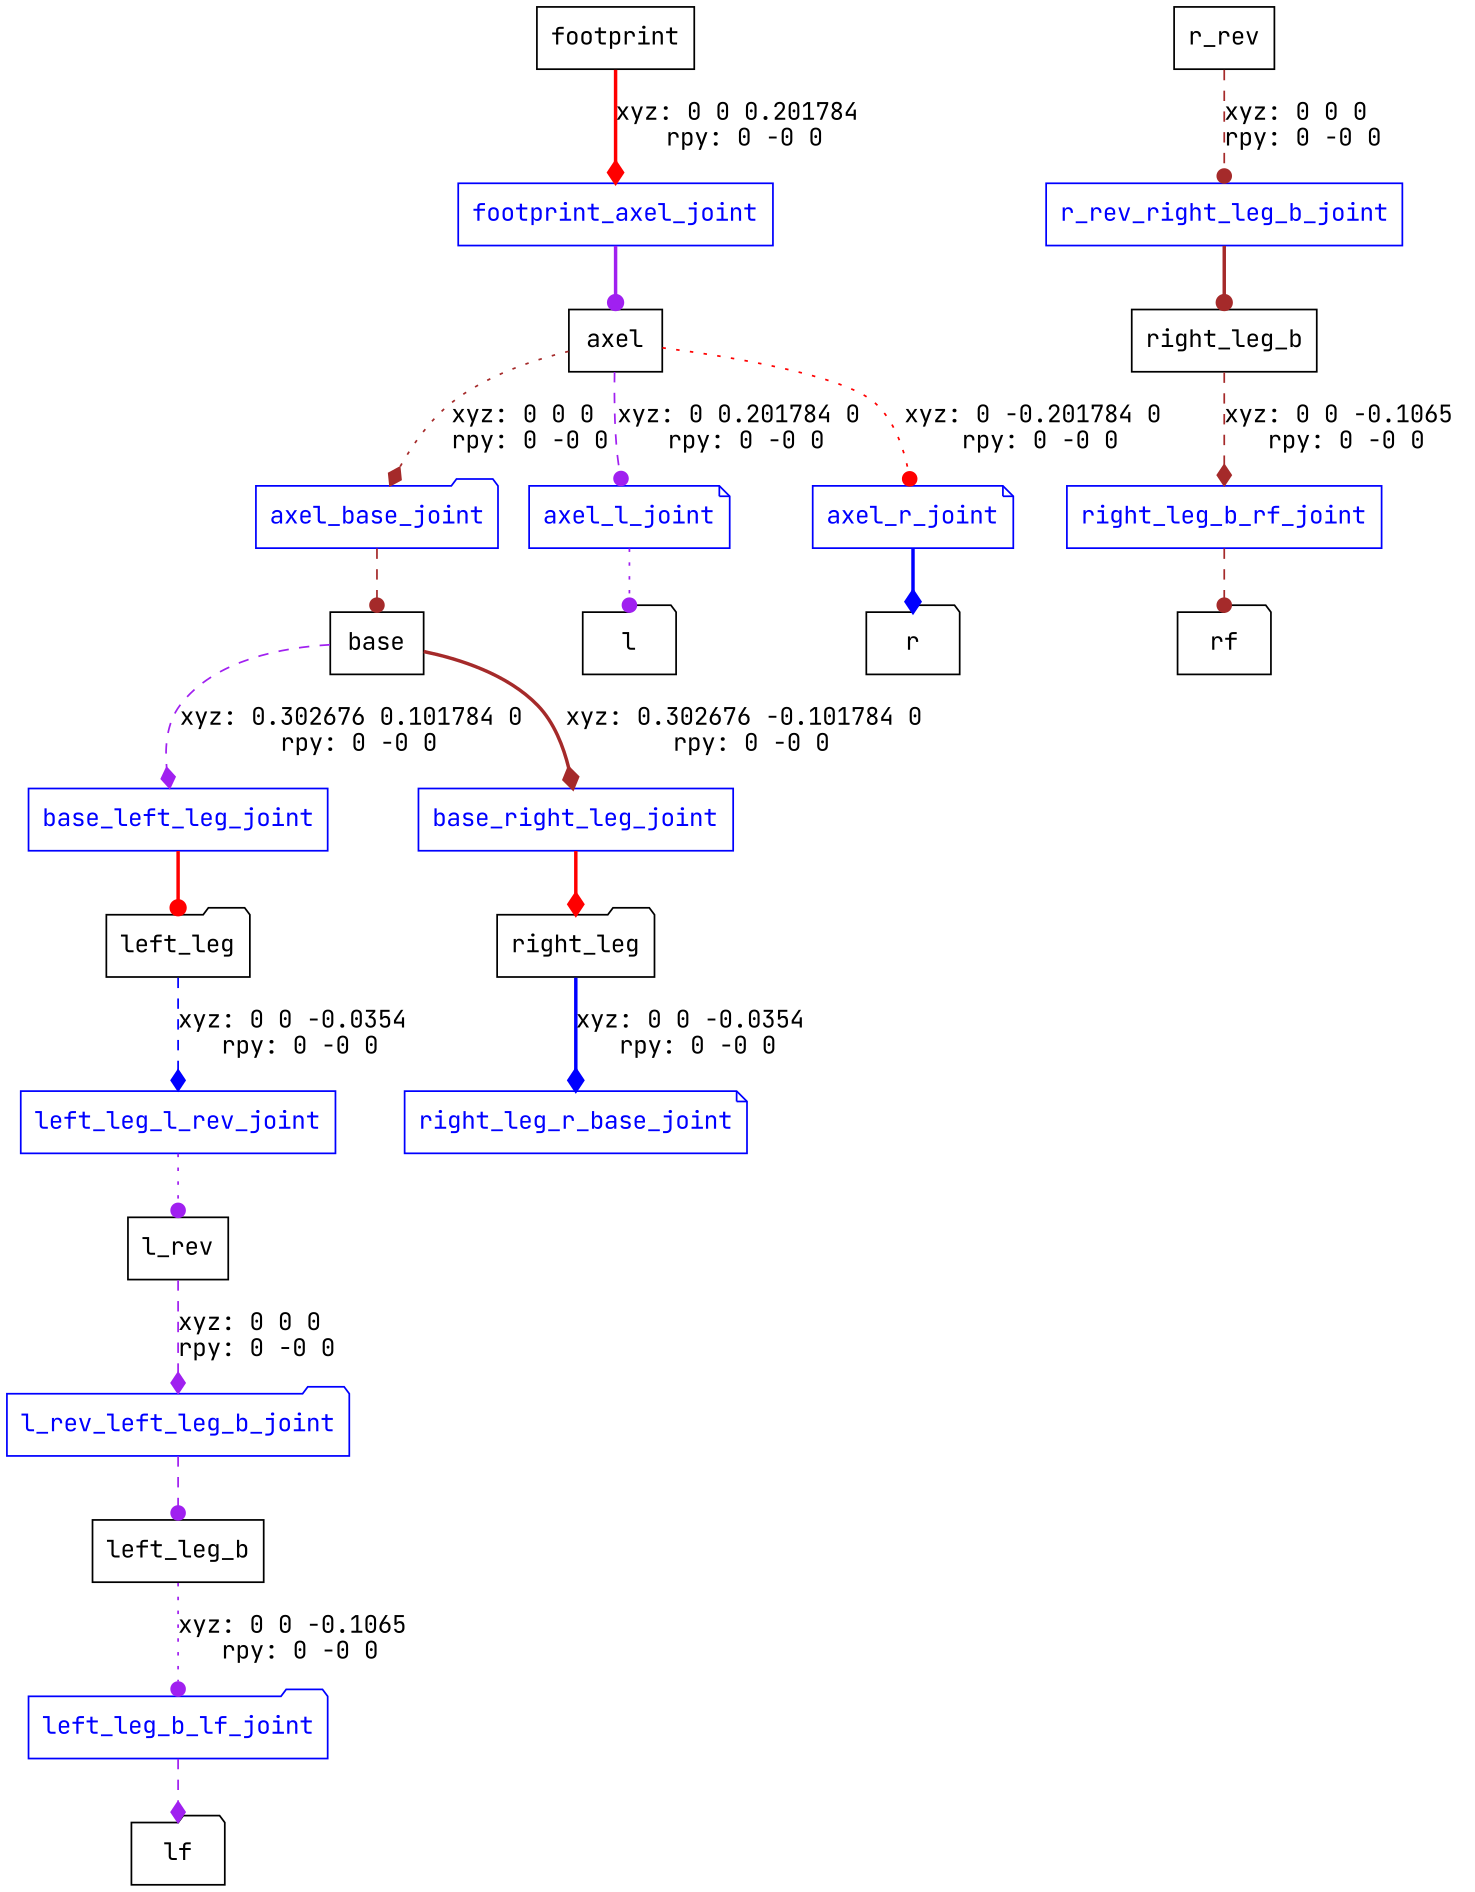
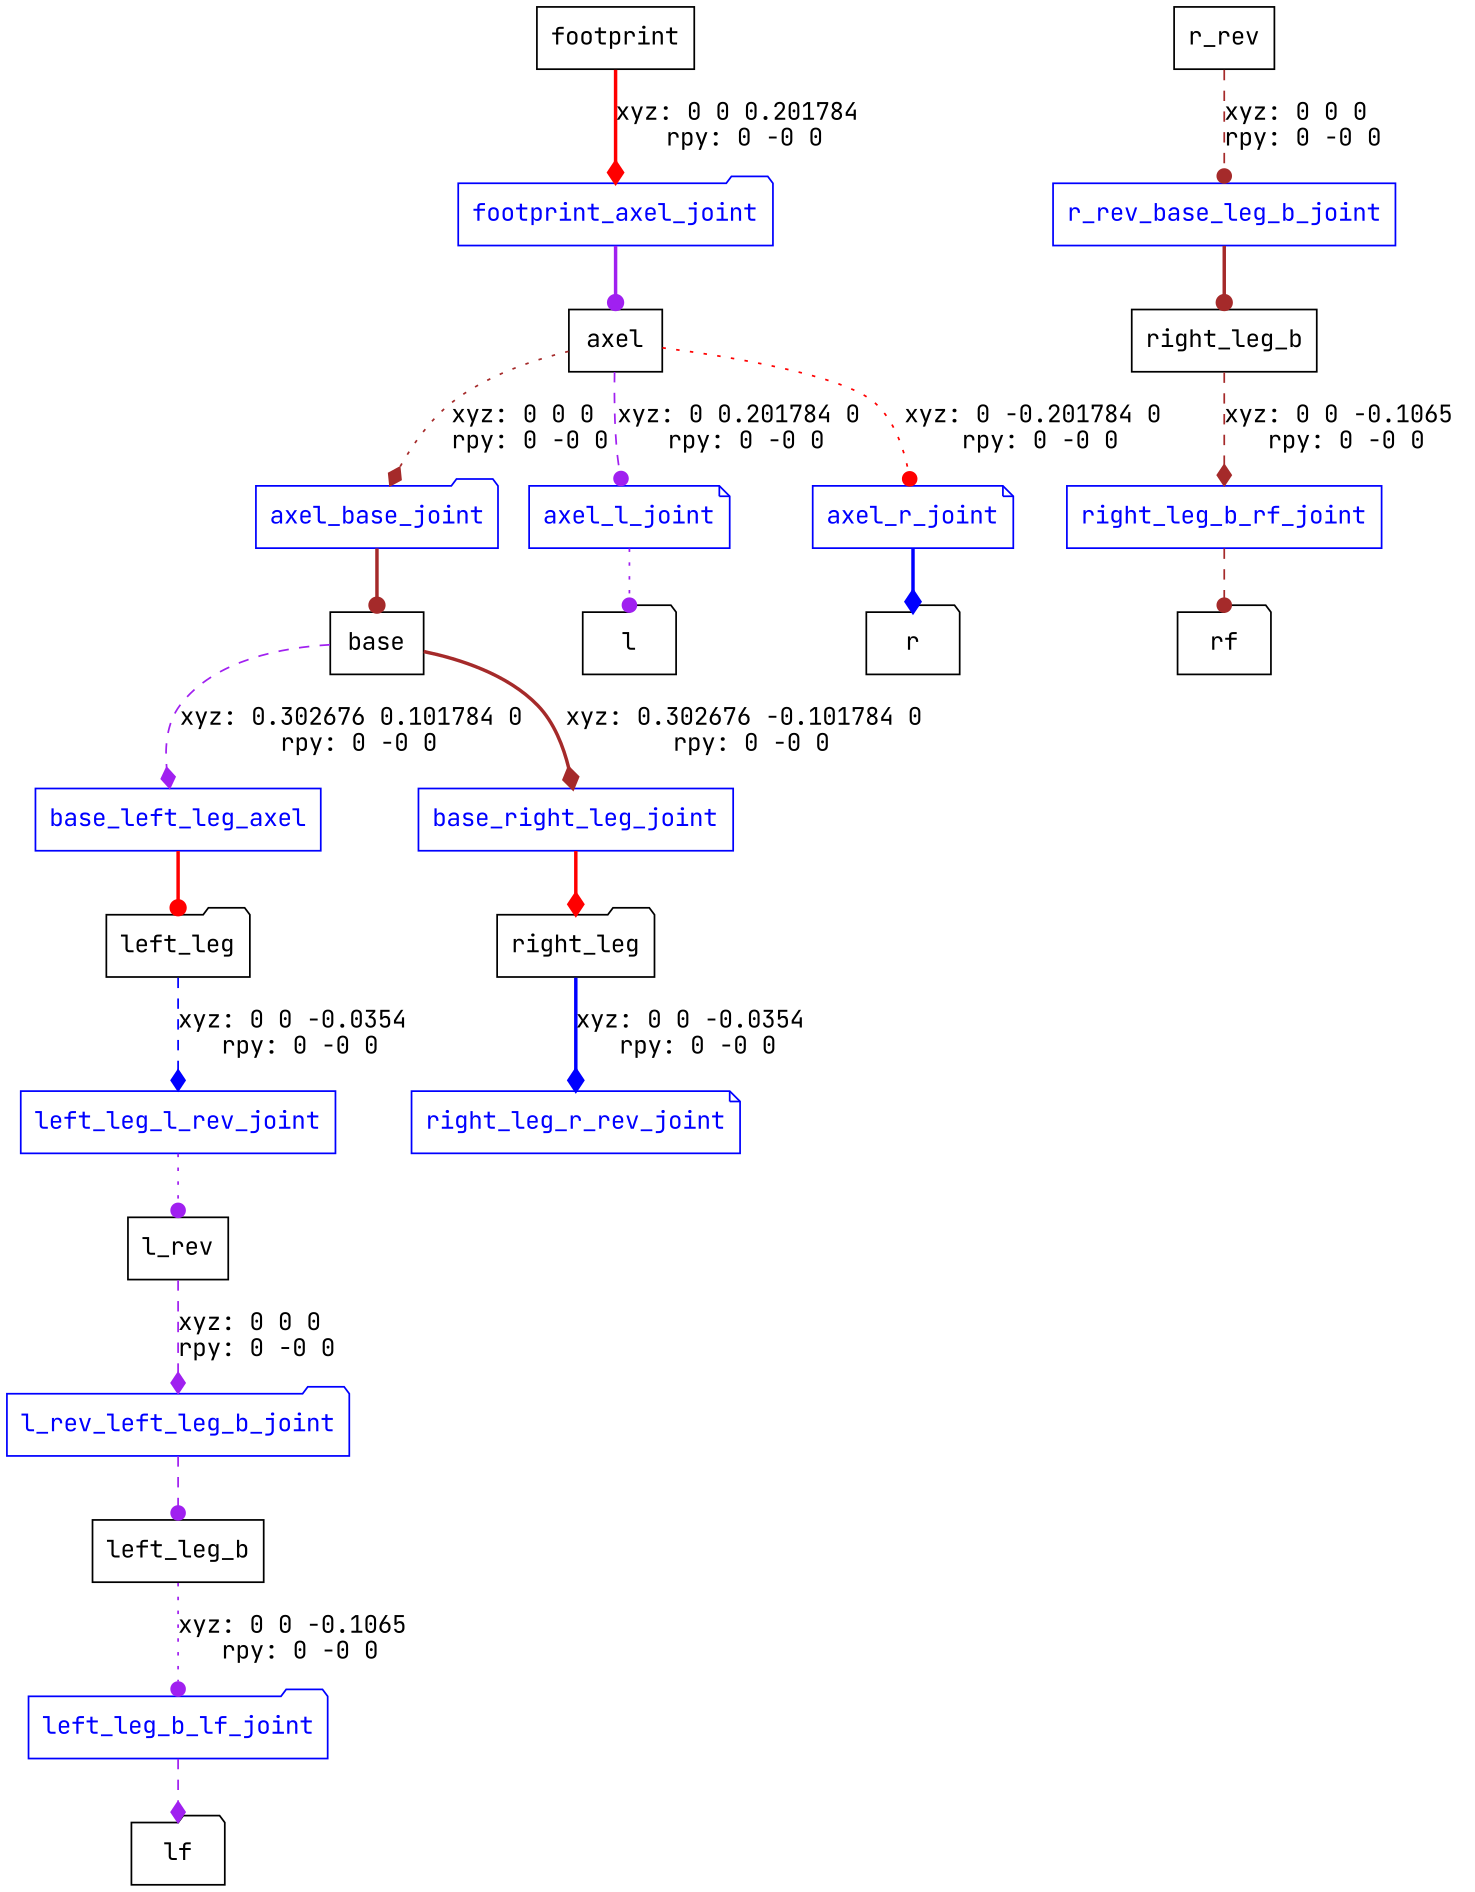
(616, 214) -> (616, 214)
(1224, 214) -> (1224, 214)
(377, 573) -> (377, 573)
(178, 820) -> (178, 820)
(576, 1122) -> (576, 1122)
